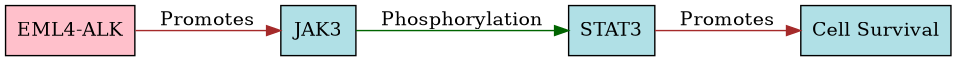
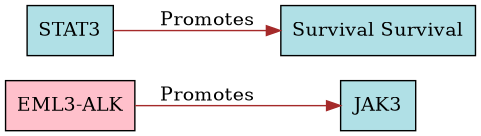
(70, 31) -> (70, 106)
(455, 31) -> none
(876, 31) -> (378, 31)
